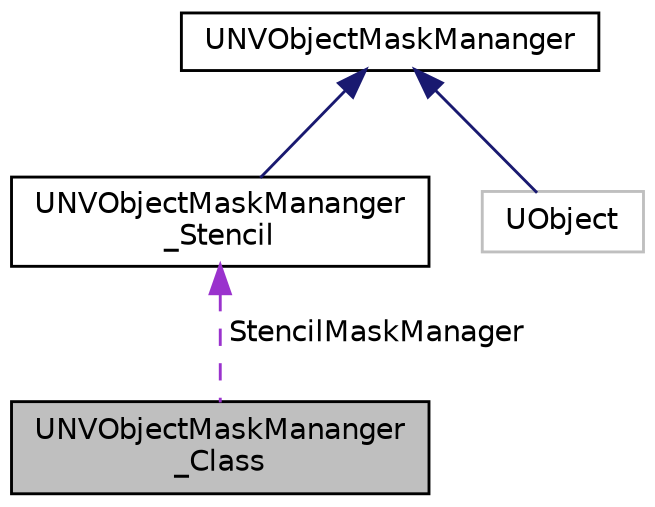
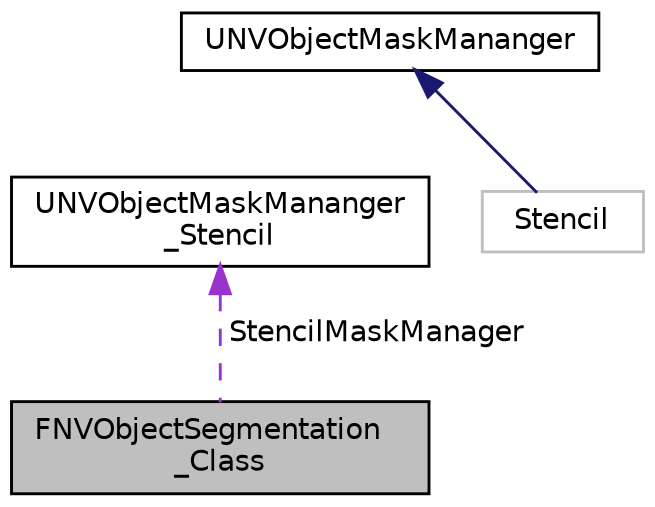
(303, 134) -> none
(563, 222) -> (563, 222)
(220, 448) -> (220, 448)
